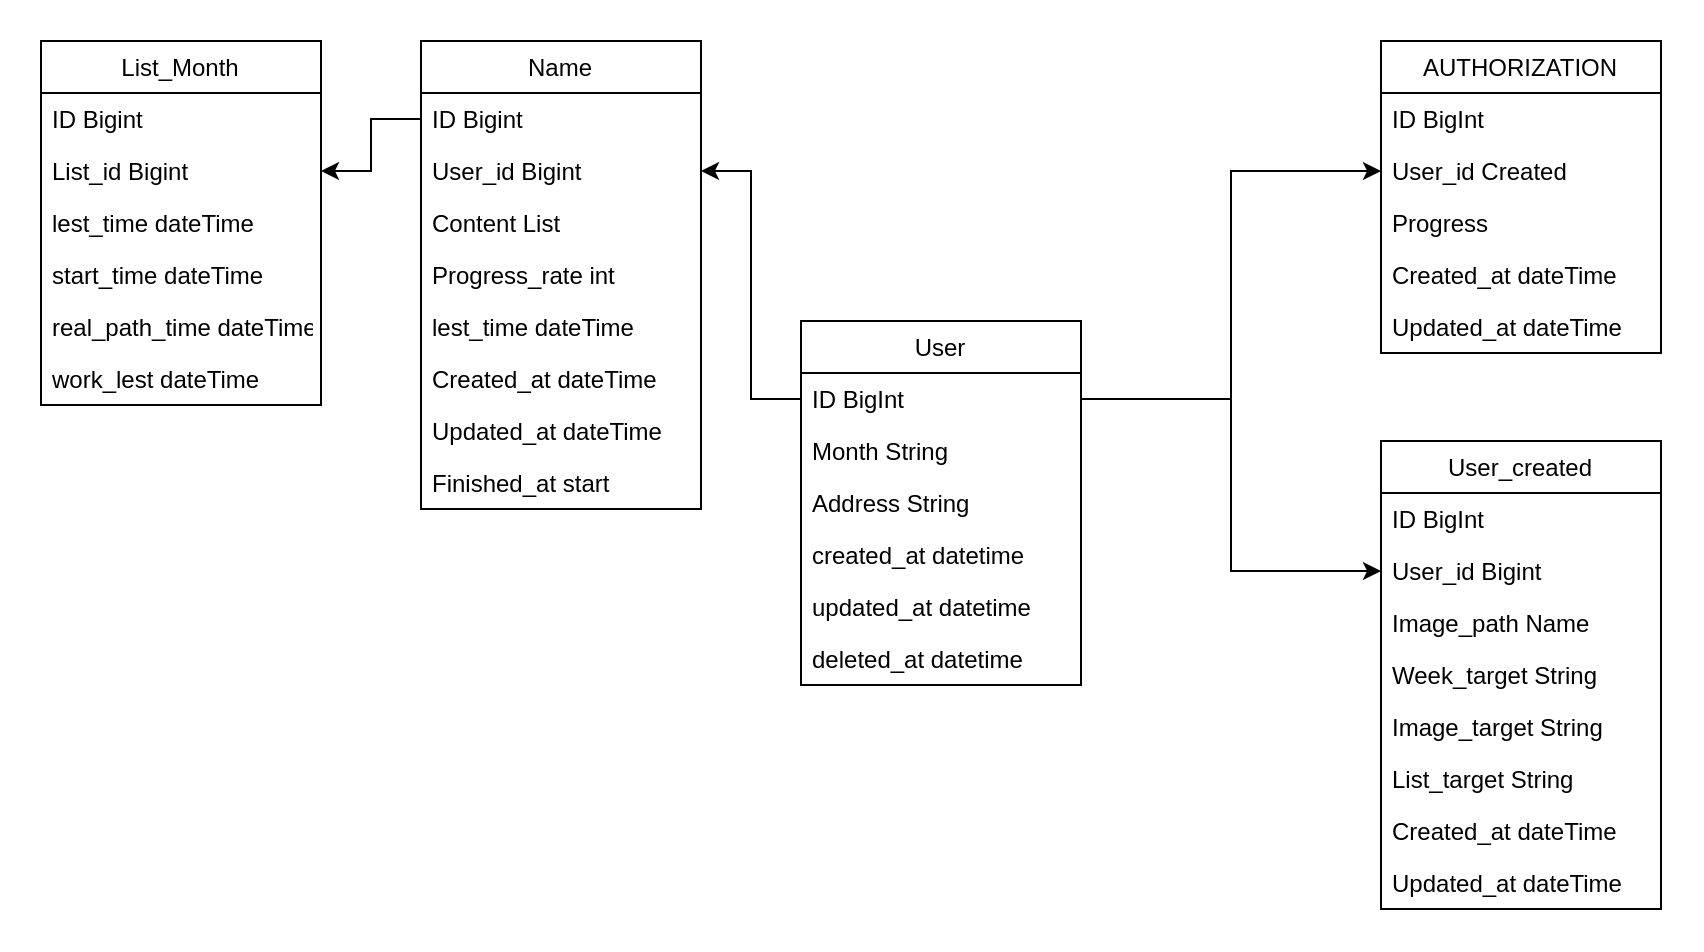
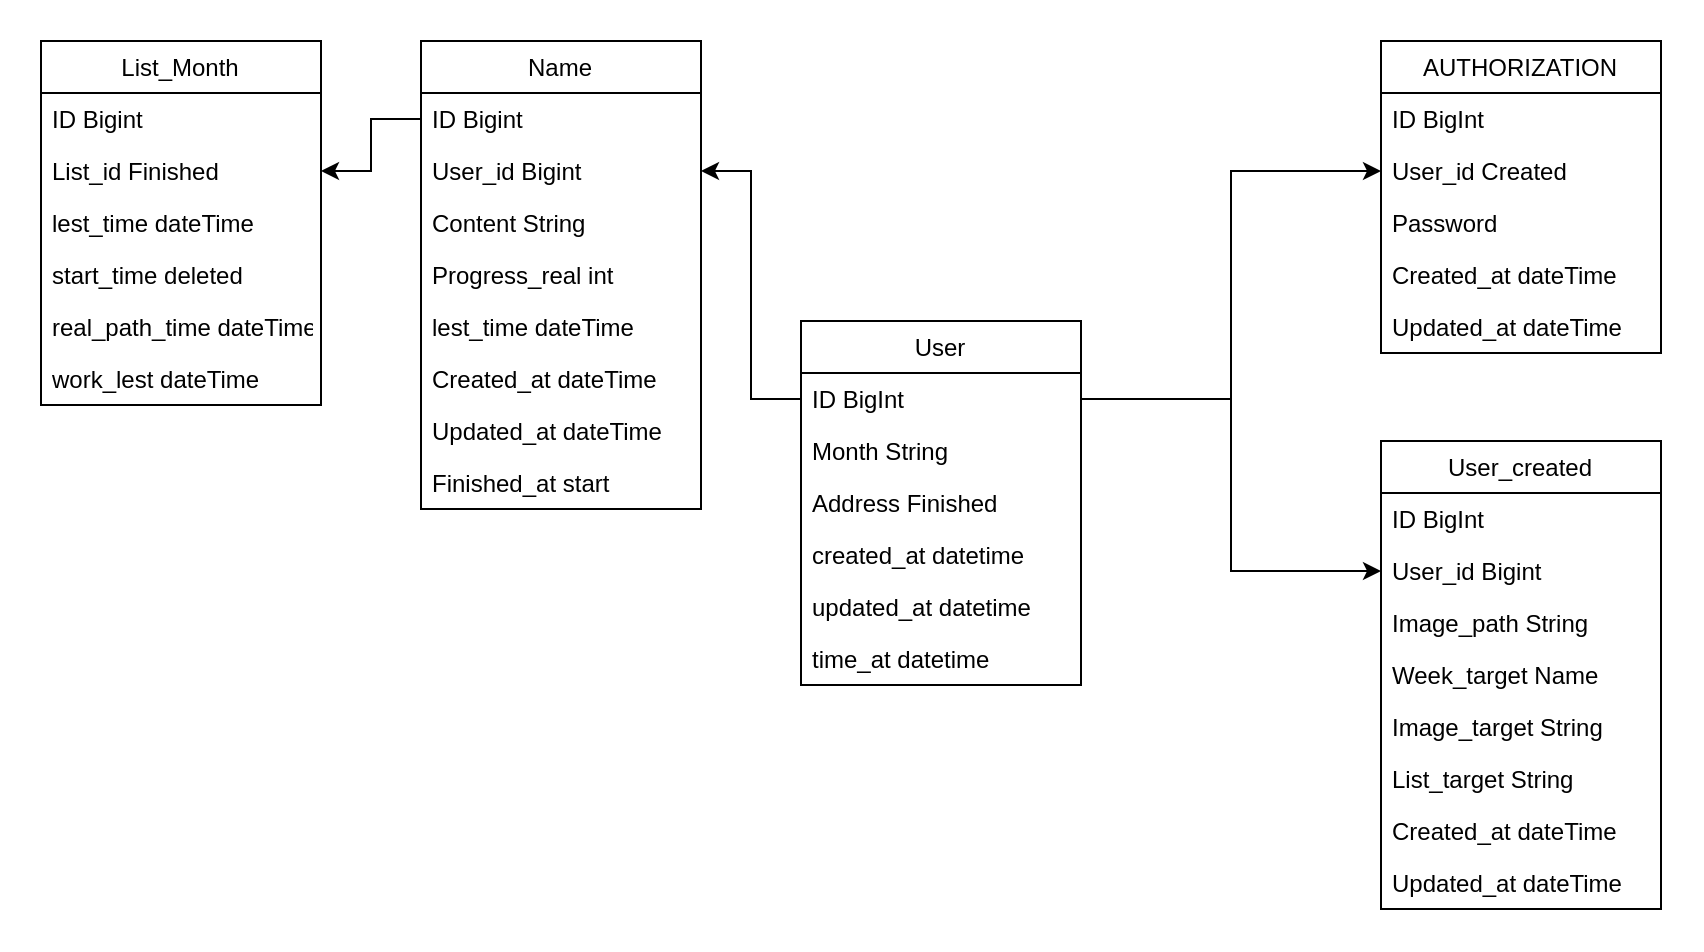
(130, 172) -> (144, 172)
(506, 224) -> (520, 224)
(1446, 224) -> (1446, 224)
(170, 276) -> (164, 276)
(540, 276) -> (537, 276)
(900, 504) -> (910, 504)
(1490, 624) -> (1500, 624)
(930, 660) -> (910, 660)
(1507, 676) -> (1496, 676)
